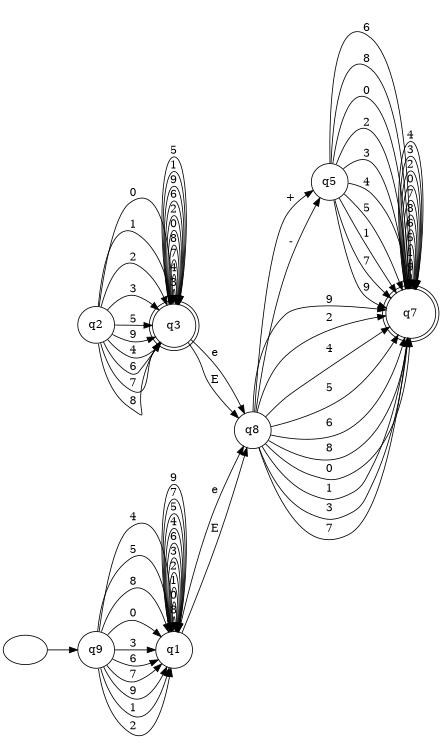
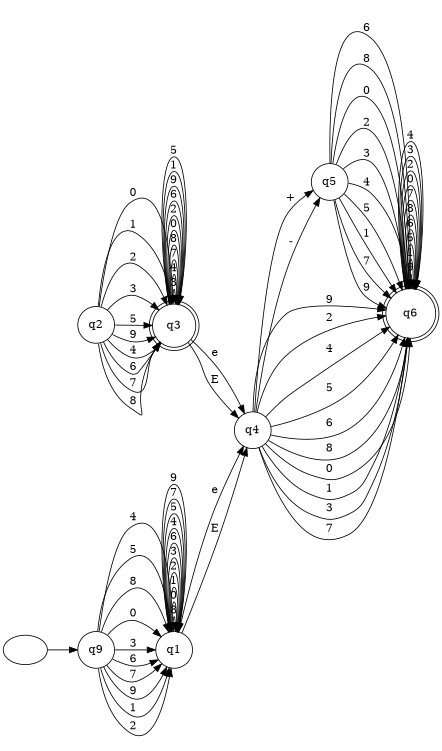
(411, 313) -> (411, 313)
(253, 430) -> (253, 430)
